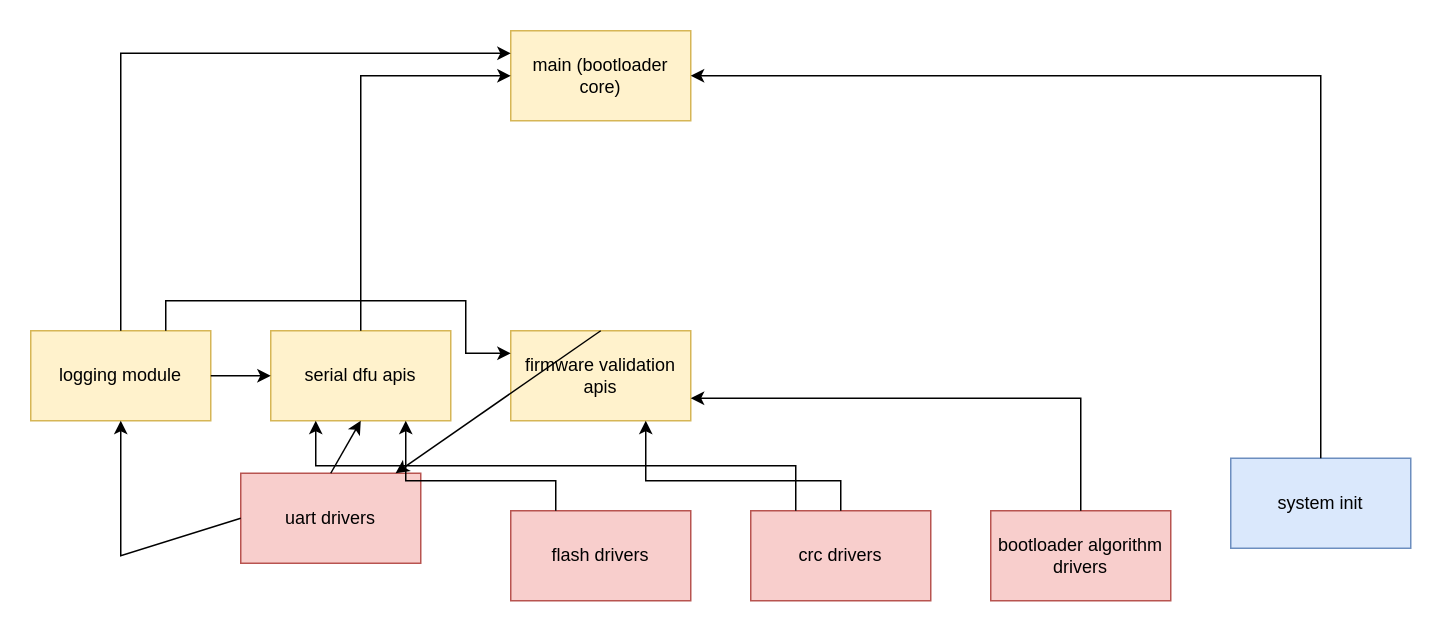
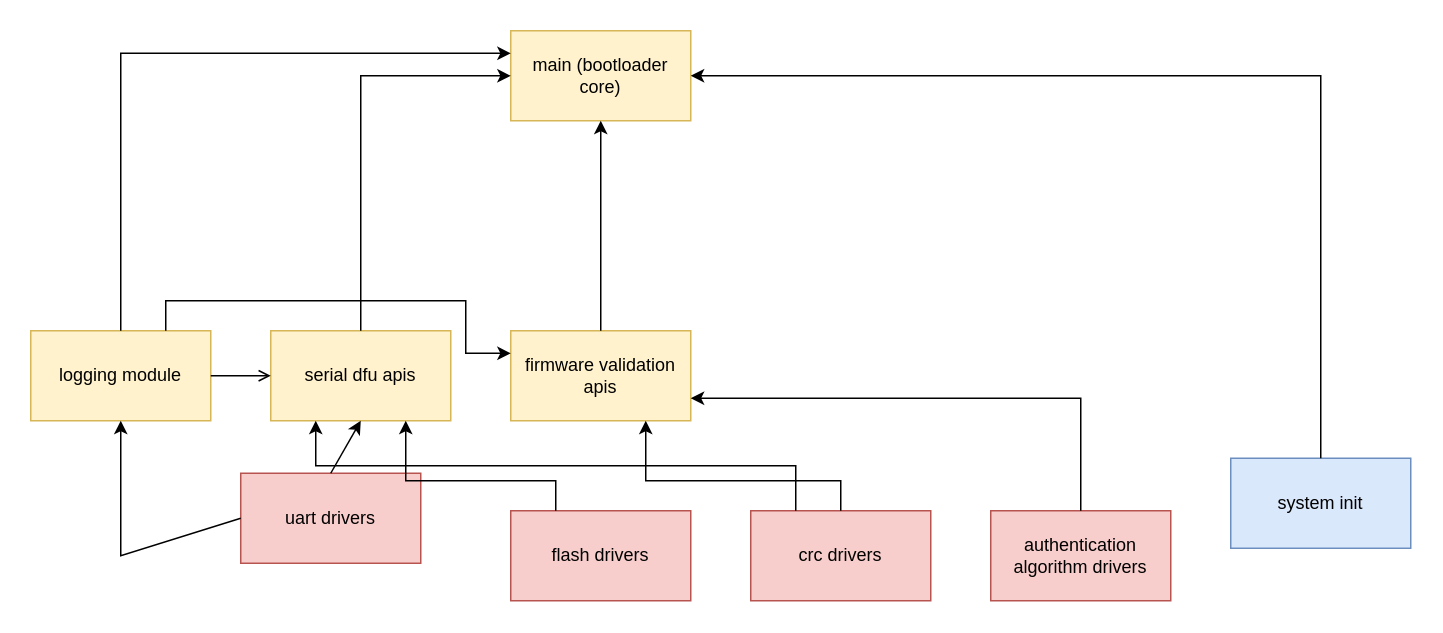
(259, 376) -> (261, 376)
(506, 396) -> (601, 231)
(1081, 556) -> (1081, 556)
